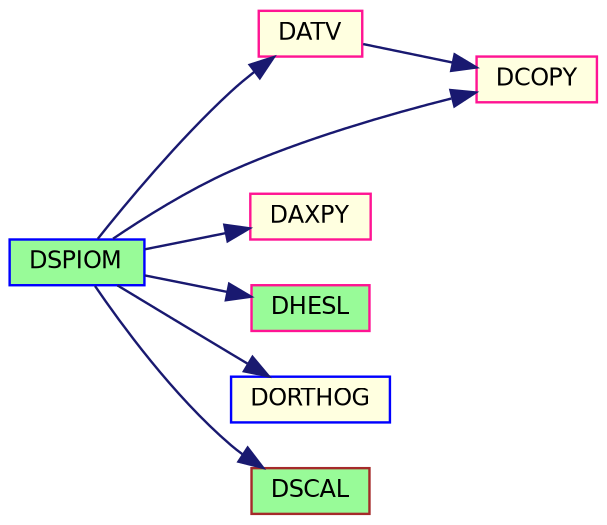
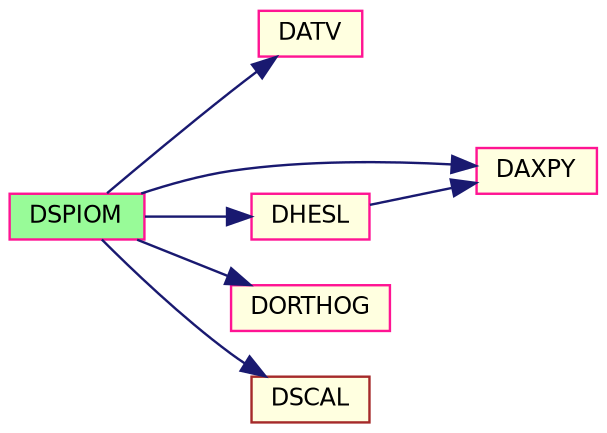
(537, 79) -> none
none -> (411, 196)
(77, 262) -> (77, 217)
(310, 308) -> (310, 217)
(310, 400) -> (310, 308)
(310, 491) -> (310, 400)
